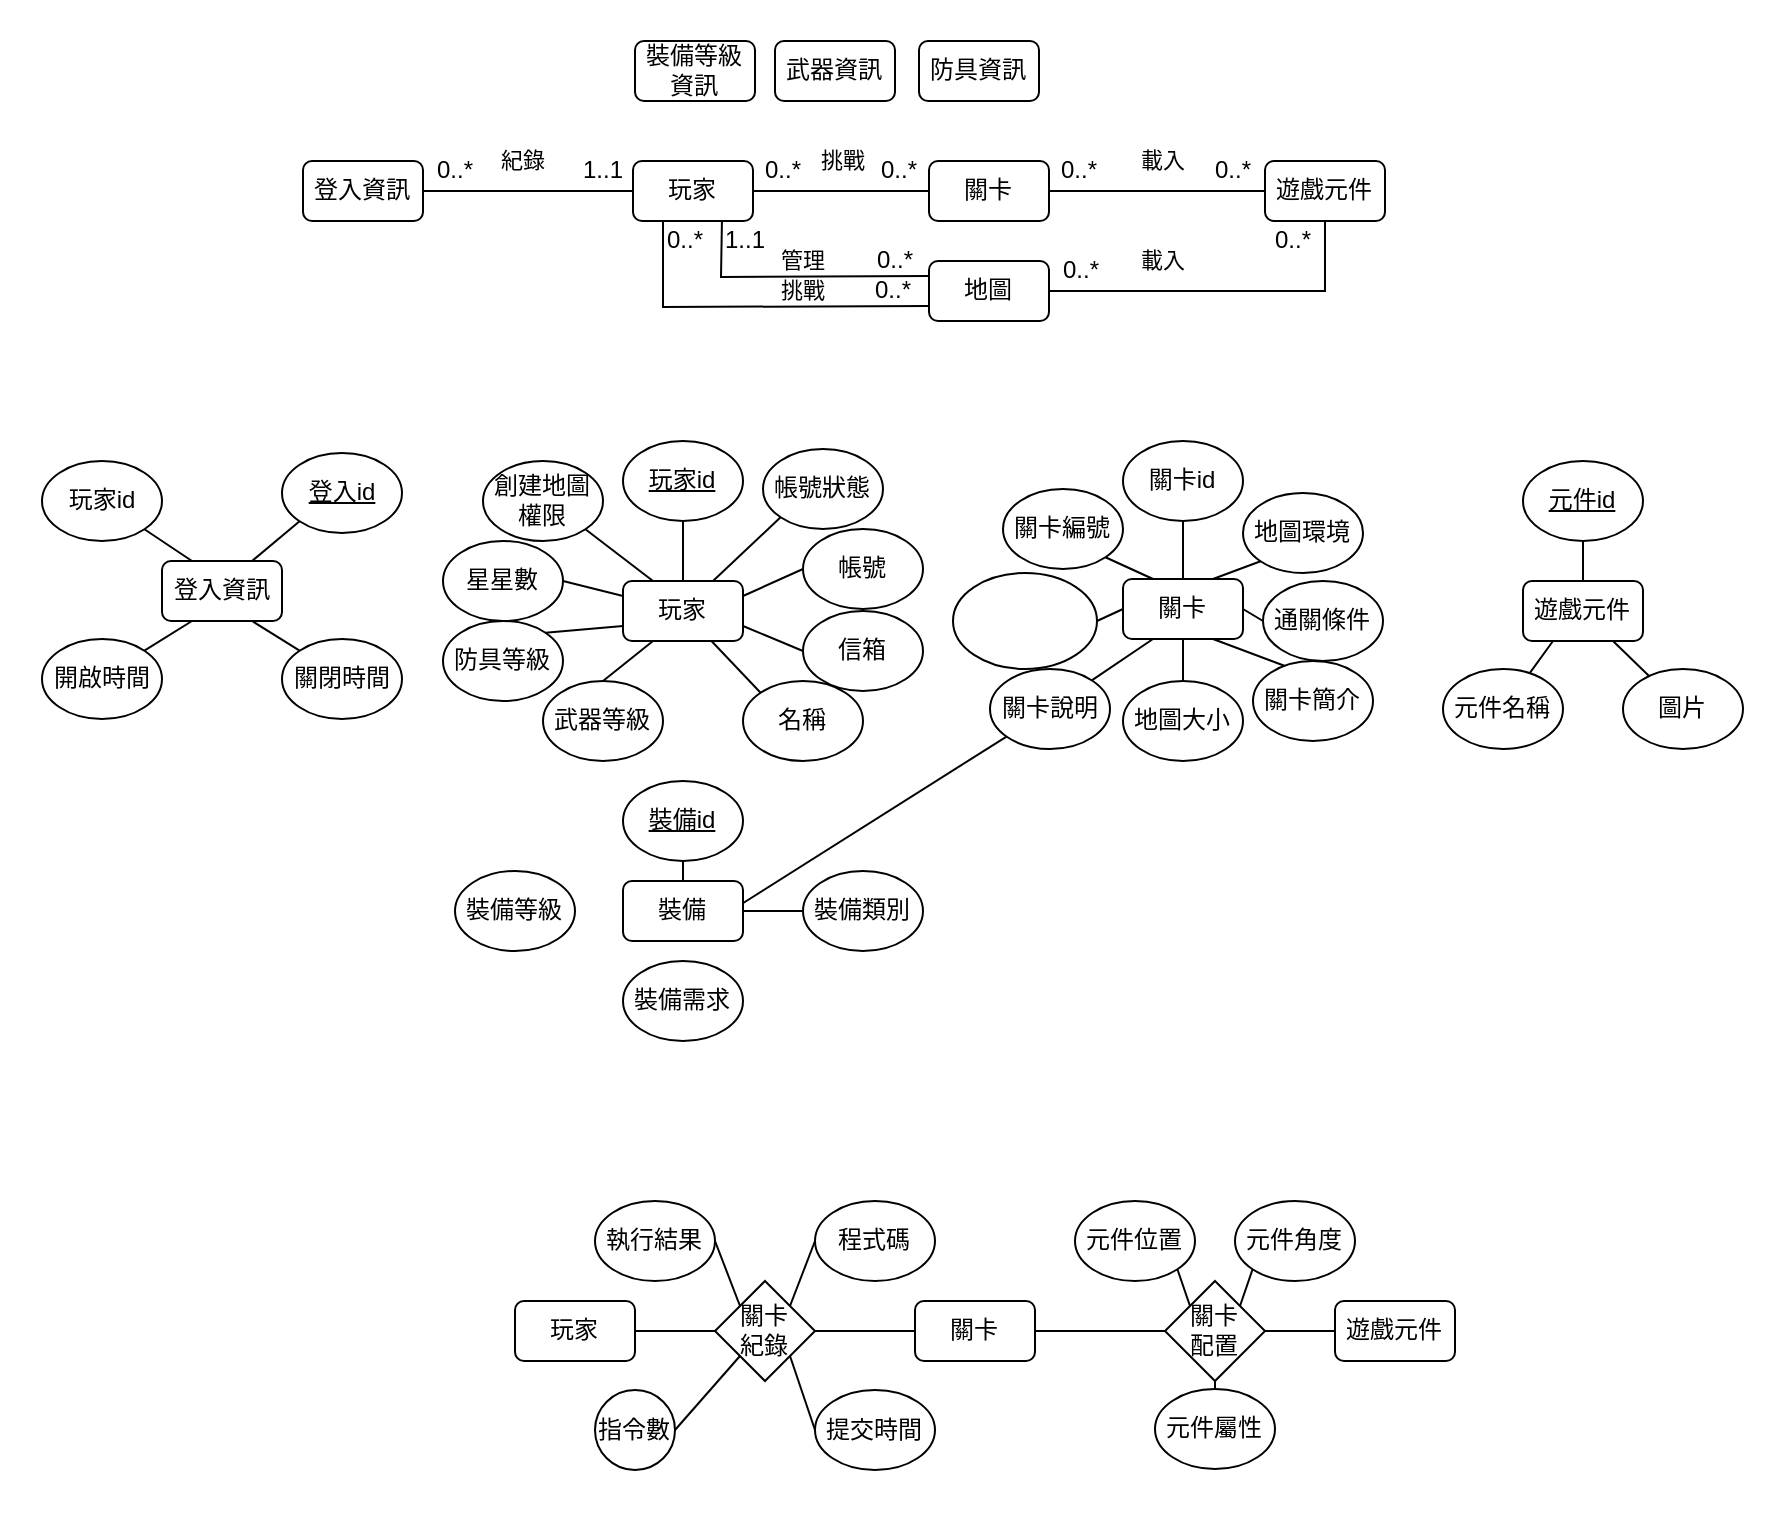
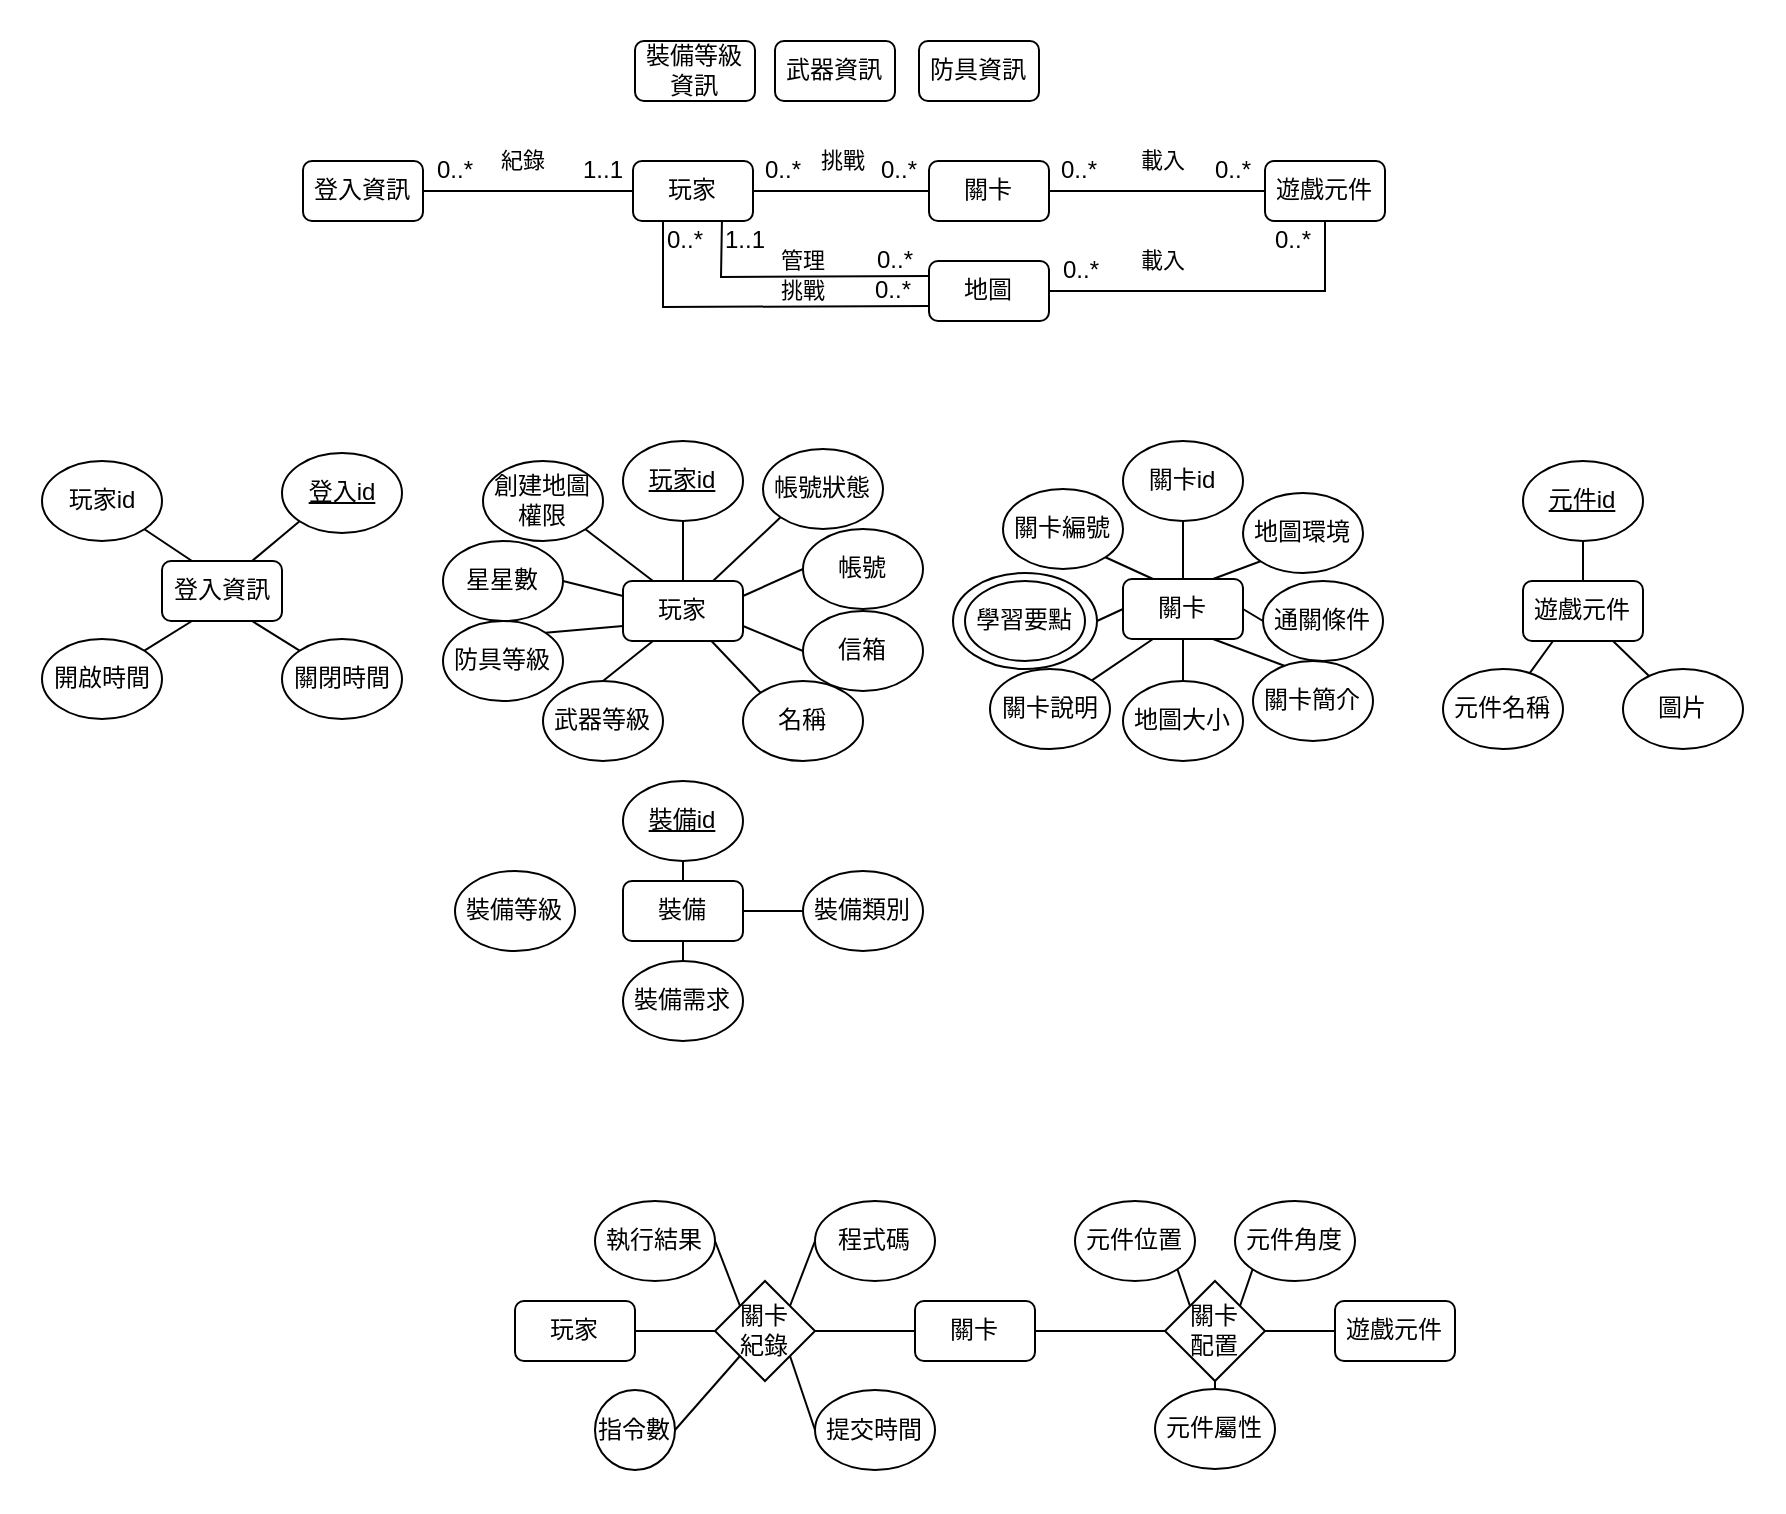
none -> (1025, 621)
(874, 820) -> (683, 951)
